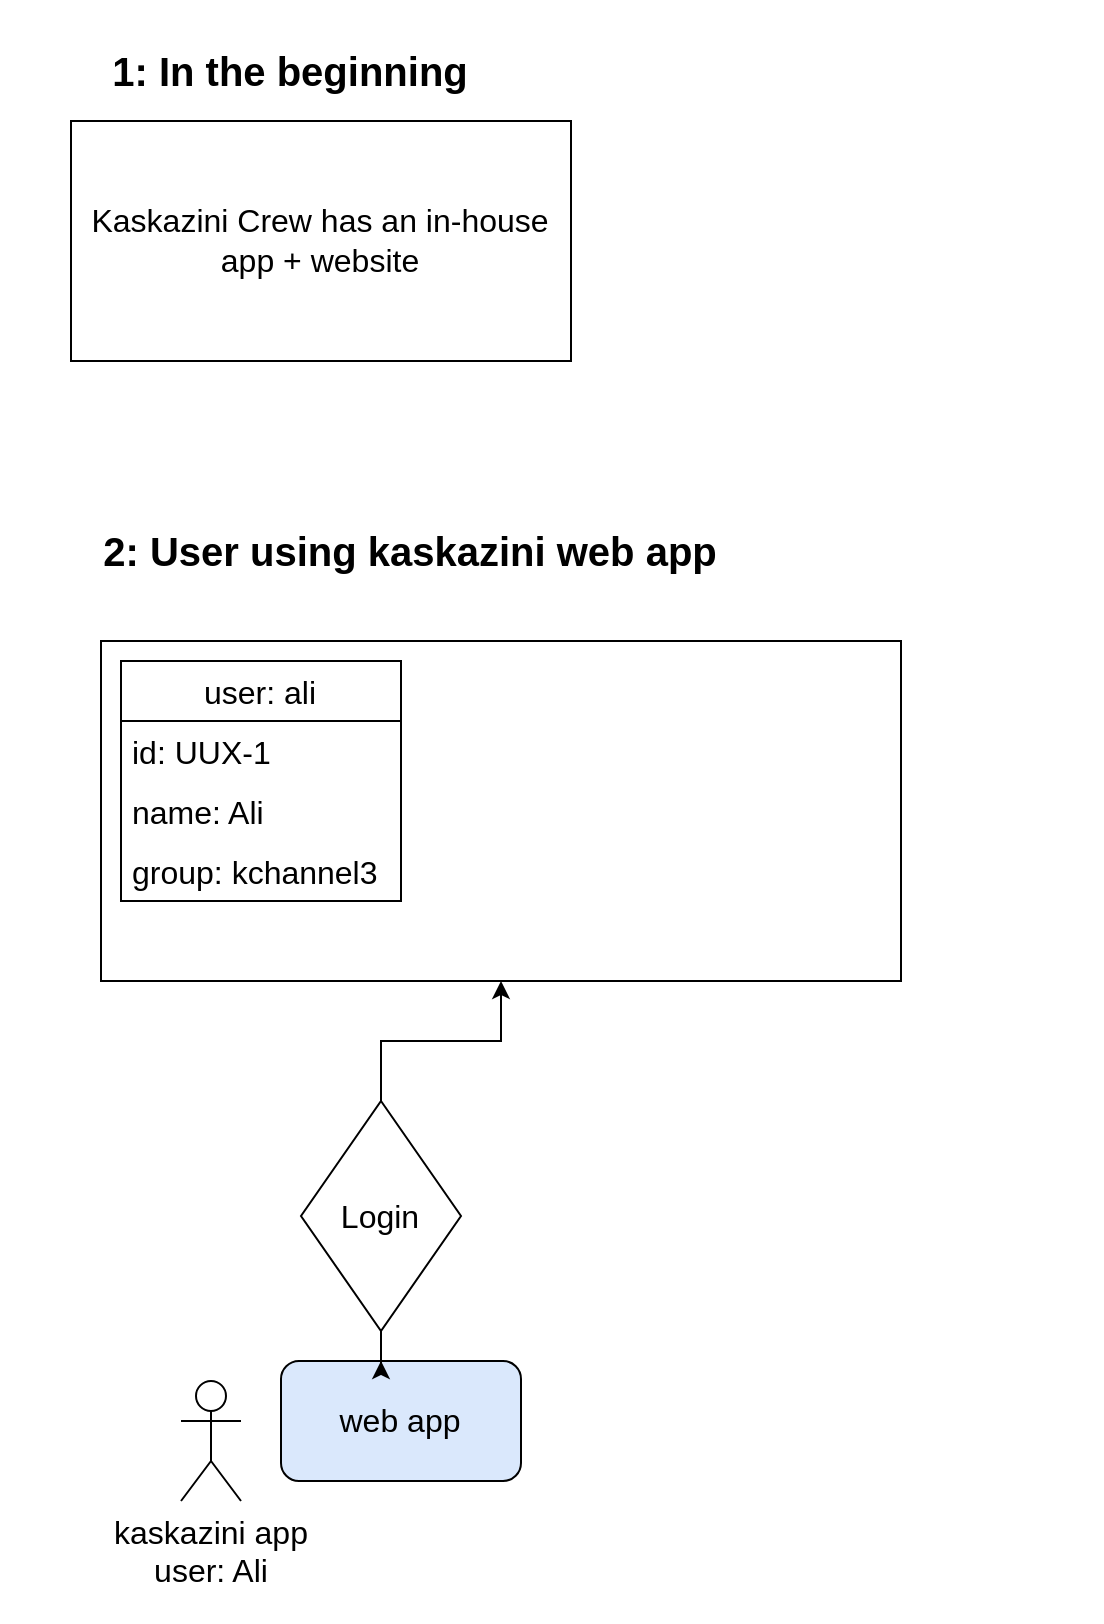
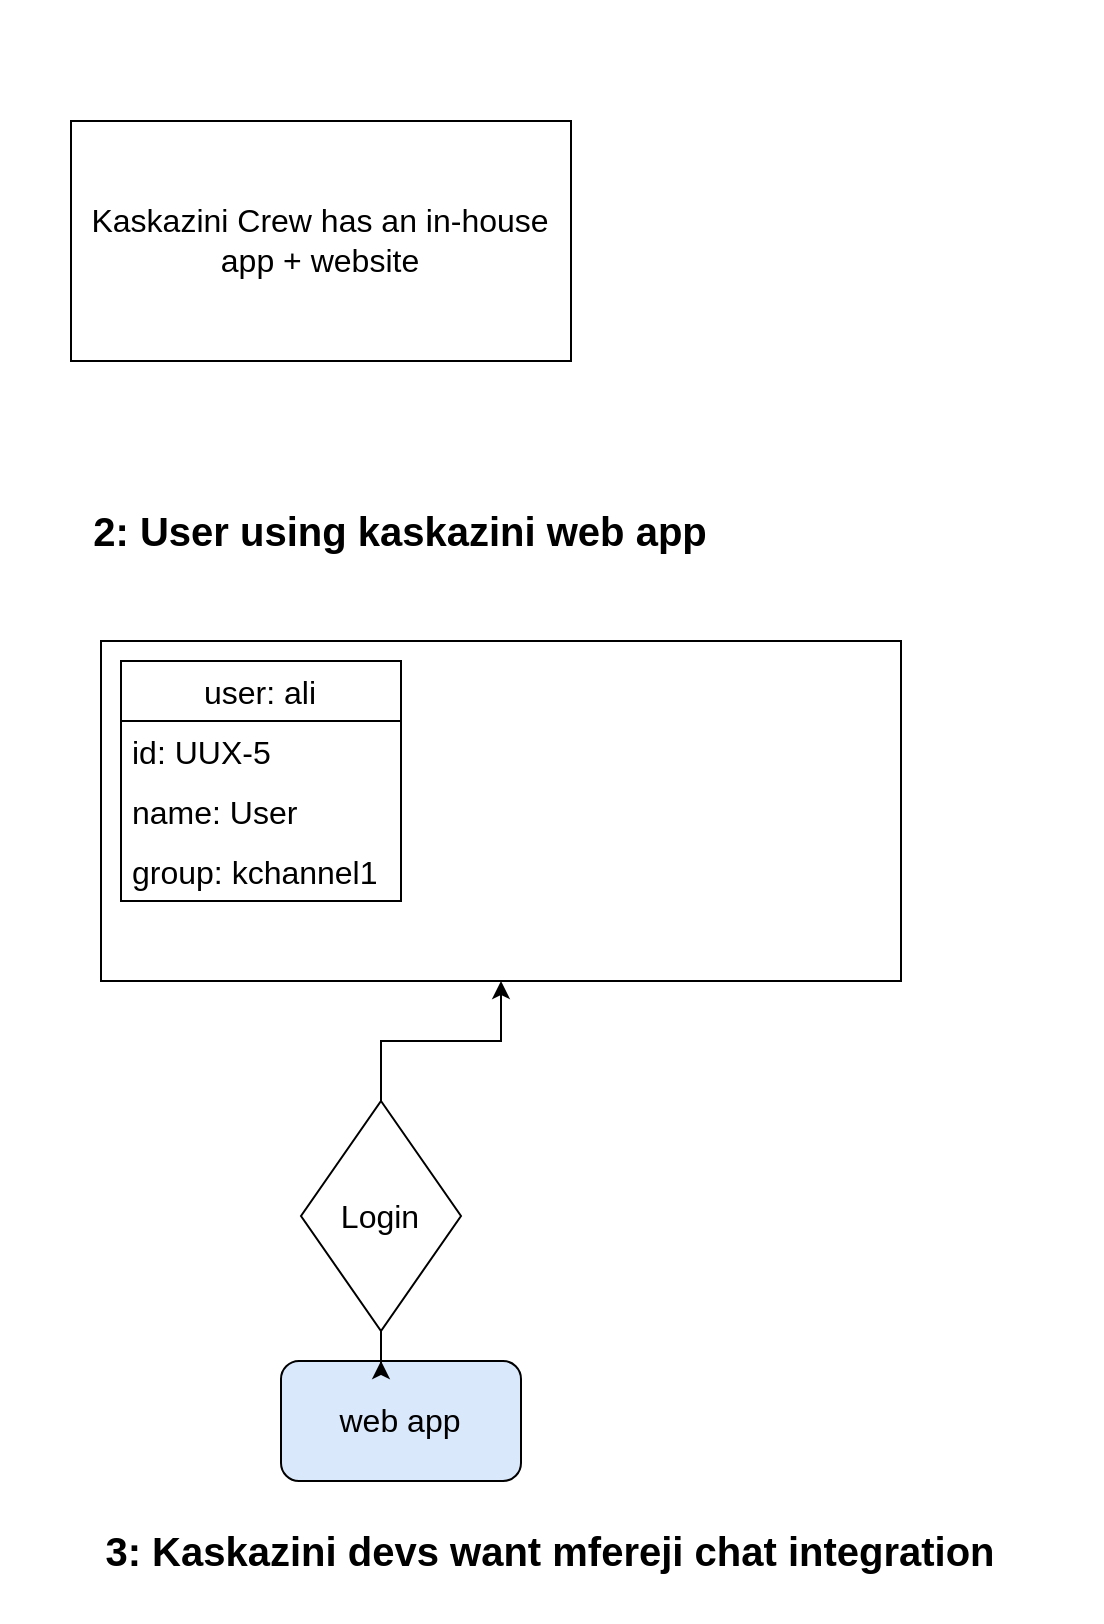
(291, 71) -> none
(411, 551) -> (401, 531)
(200, 753) -> (200, 753)
(196, 813) -> (213, 813)
(263, 873) -> (263, 873)
(211, 1441) -> none
none -> (551, 1551)
